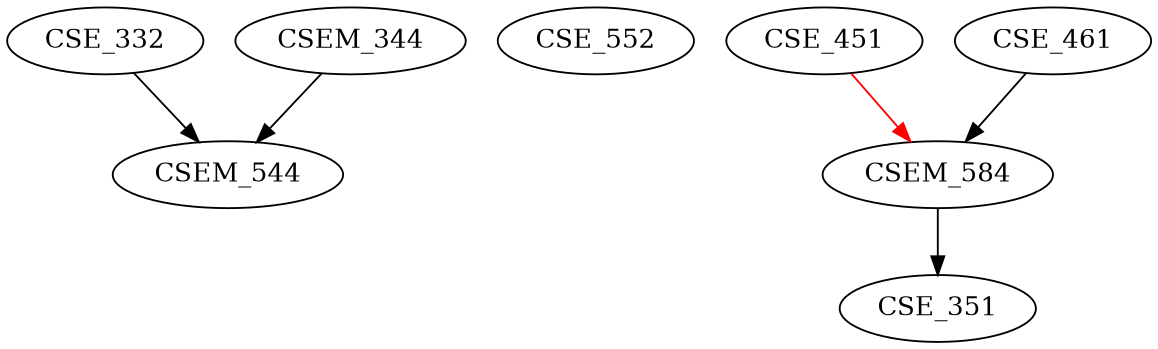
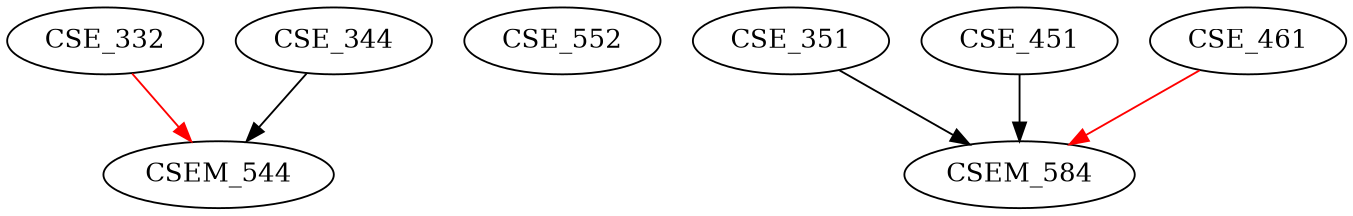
(351, 41) -> (334, 41)
(160, 100) -> (155, 100)
(875, 100) -> (1020, 99)
(1002, 100) -> (1143, 103)
(938, 232) -> (896, 103)
